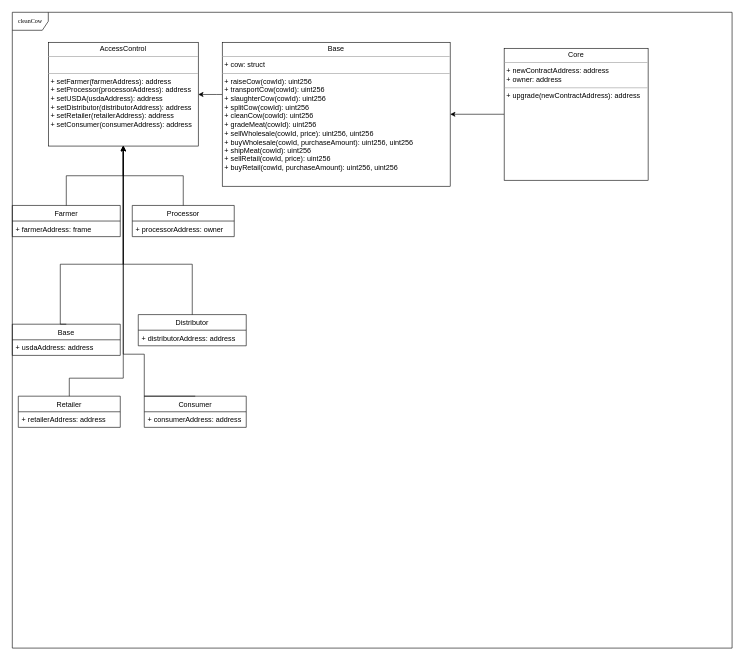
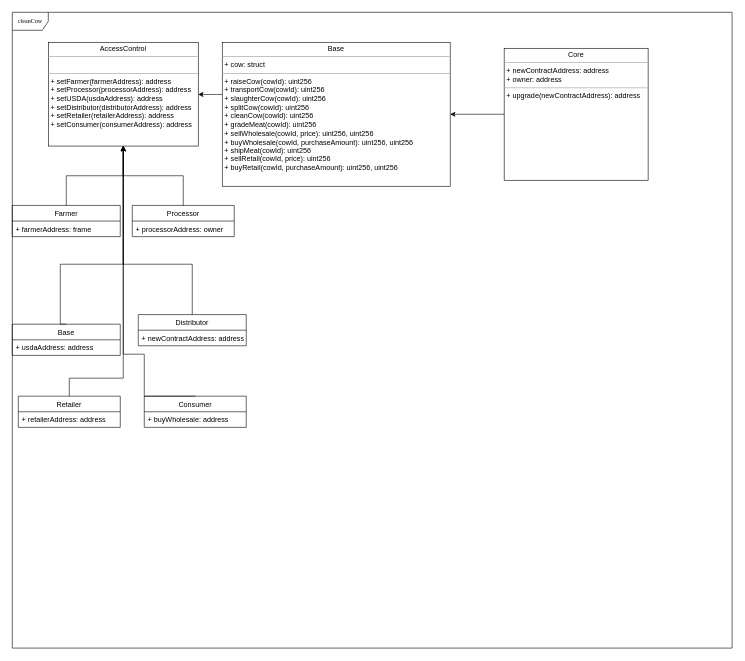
(195, 338) -> (197, 338)
(197, 420) -> (189, 420)
